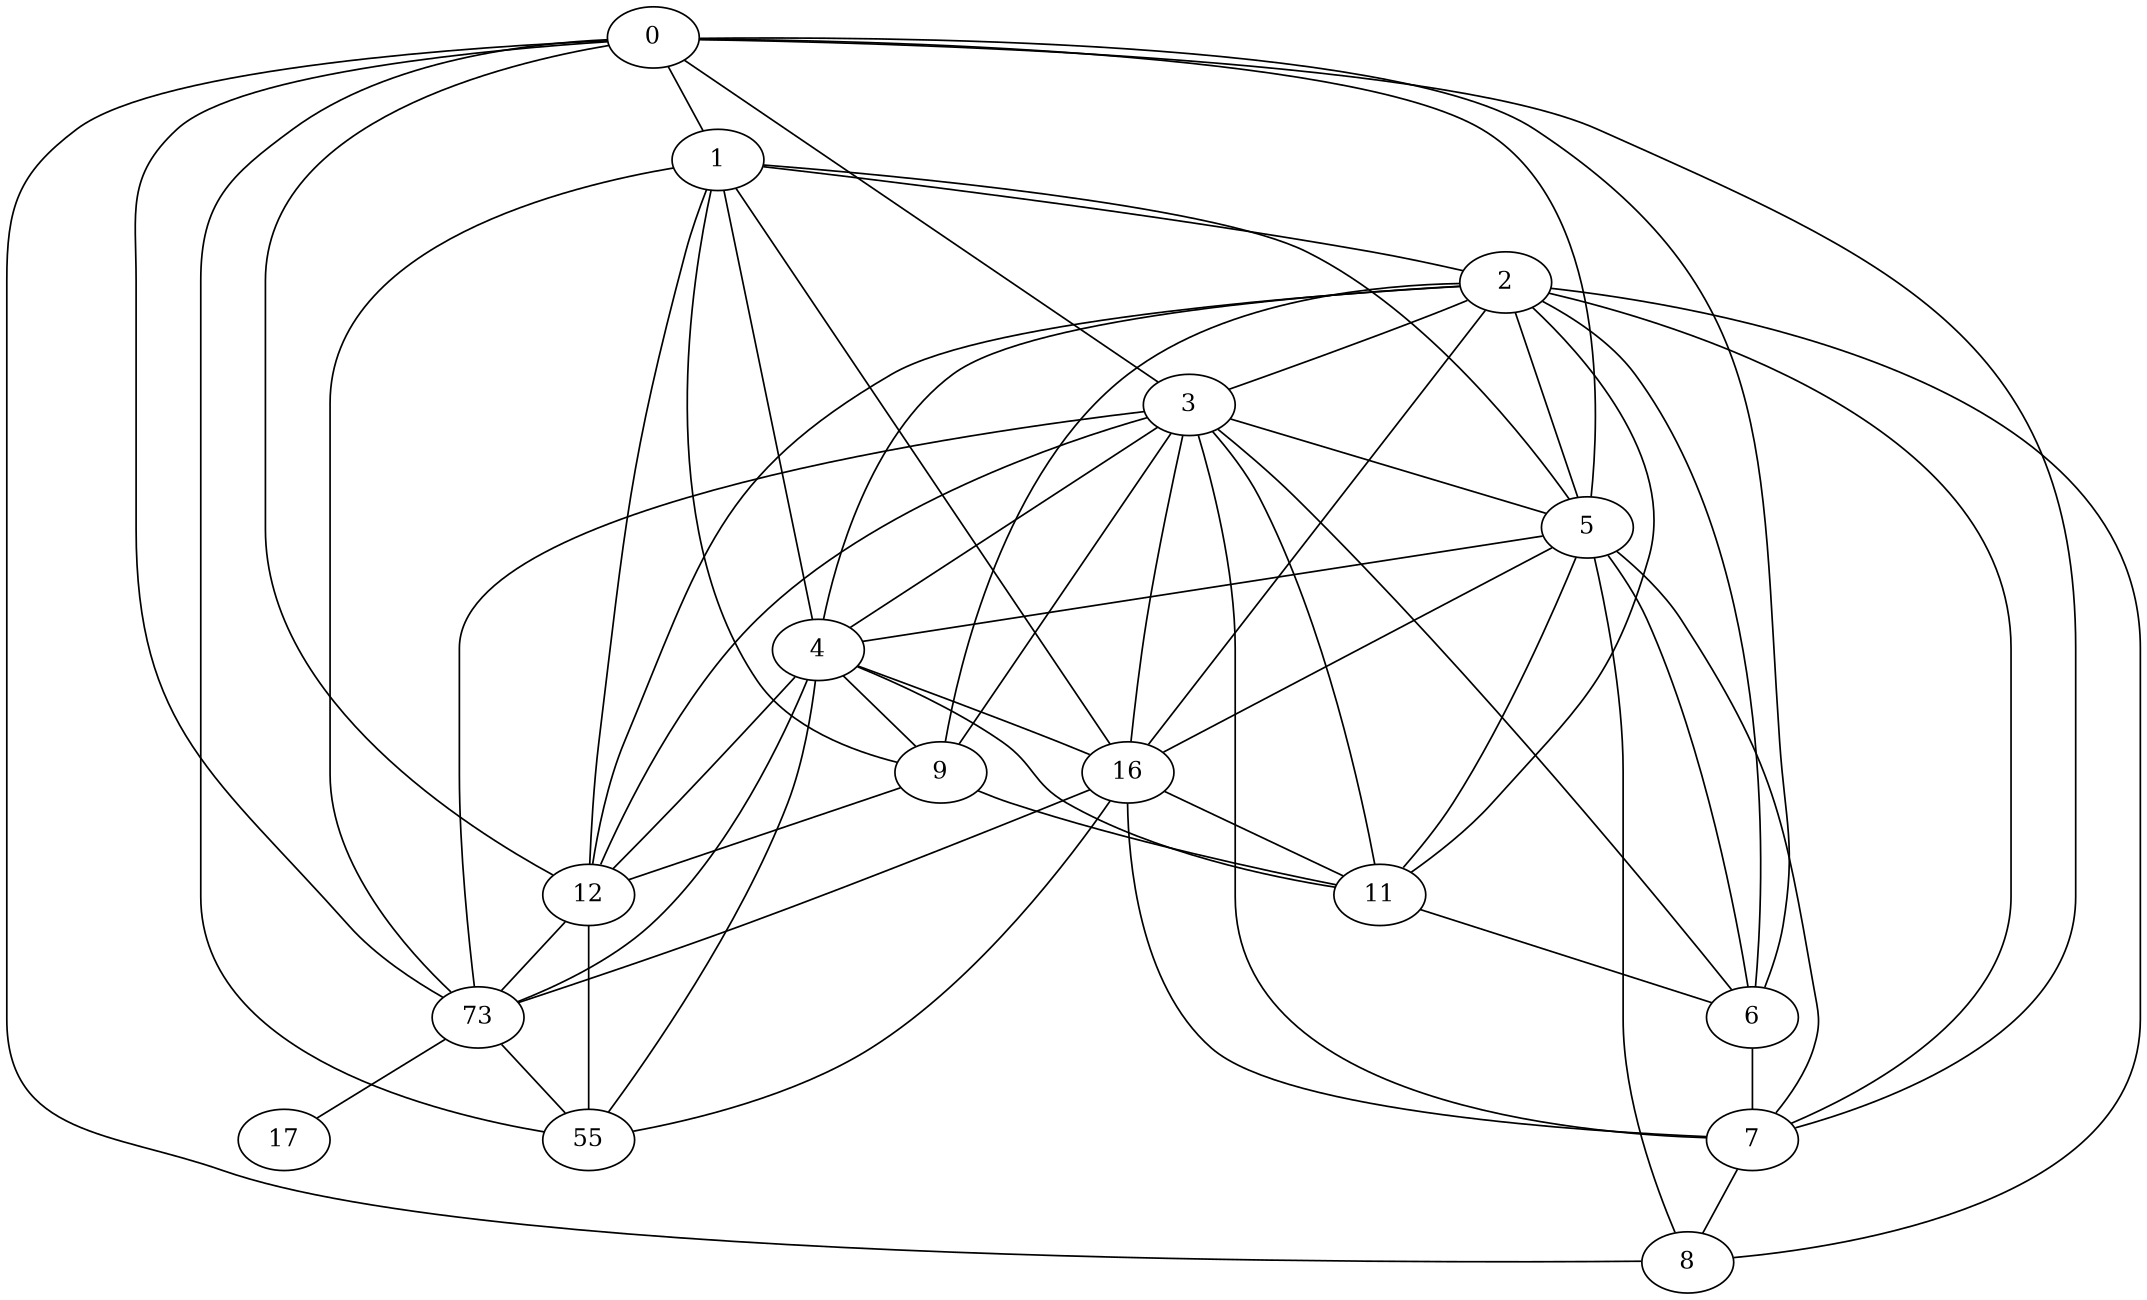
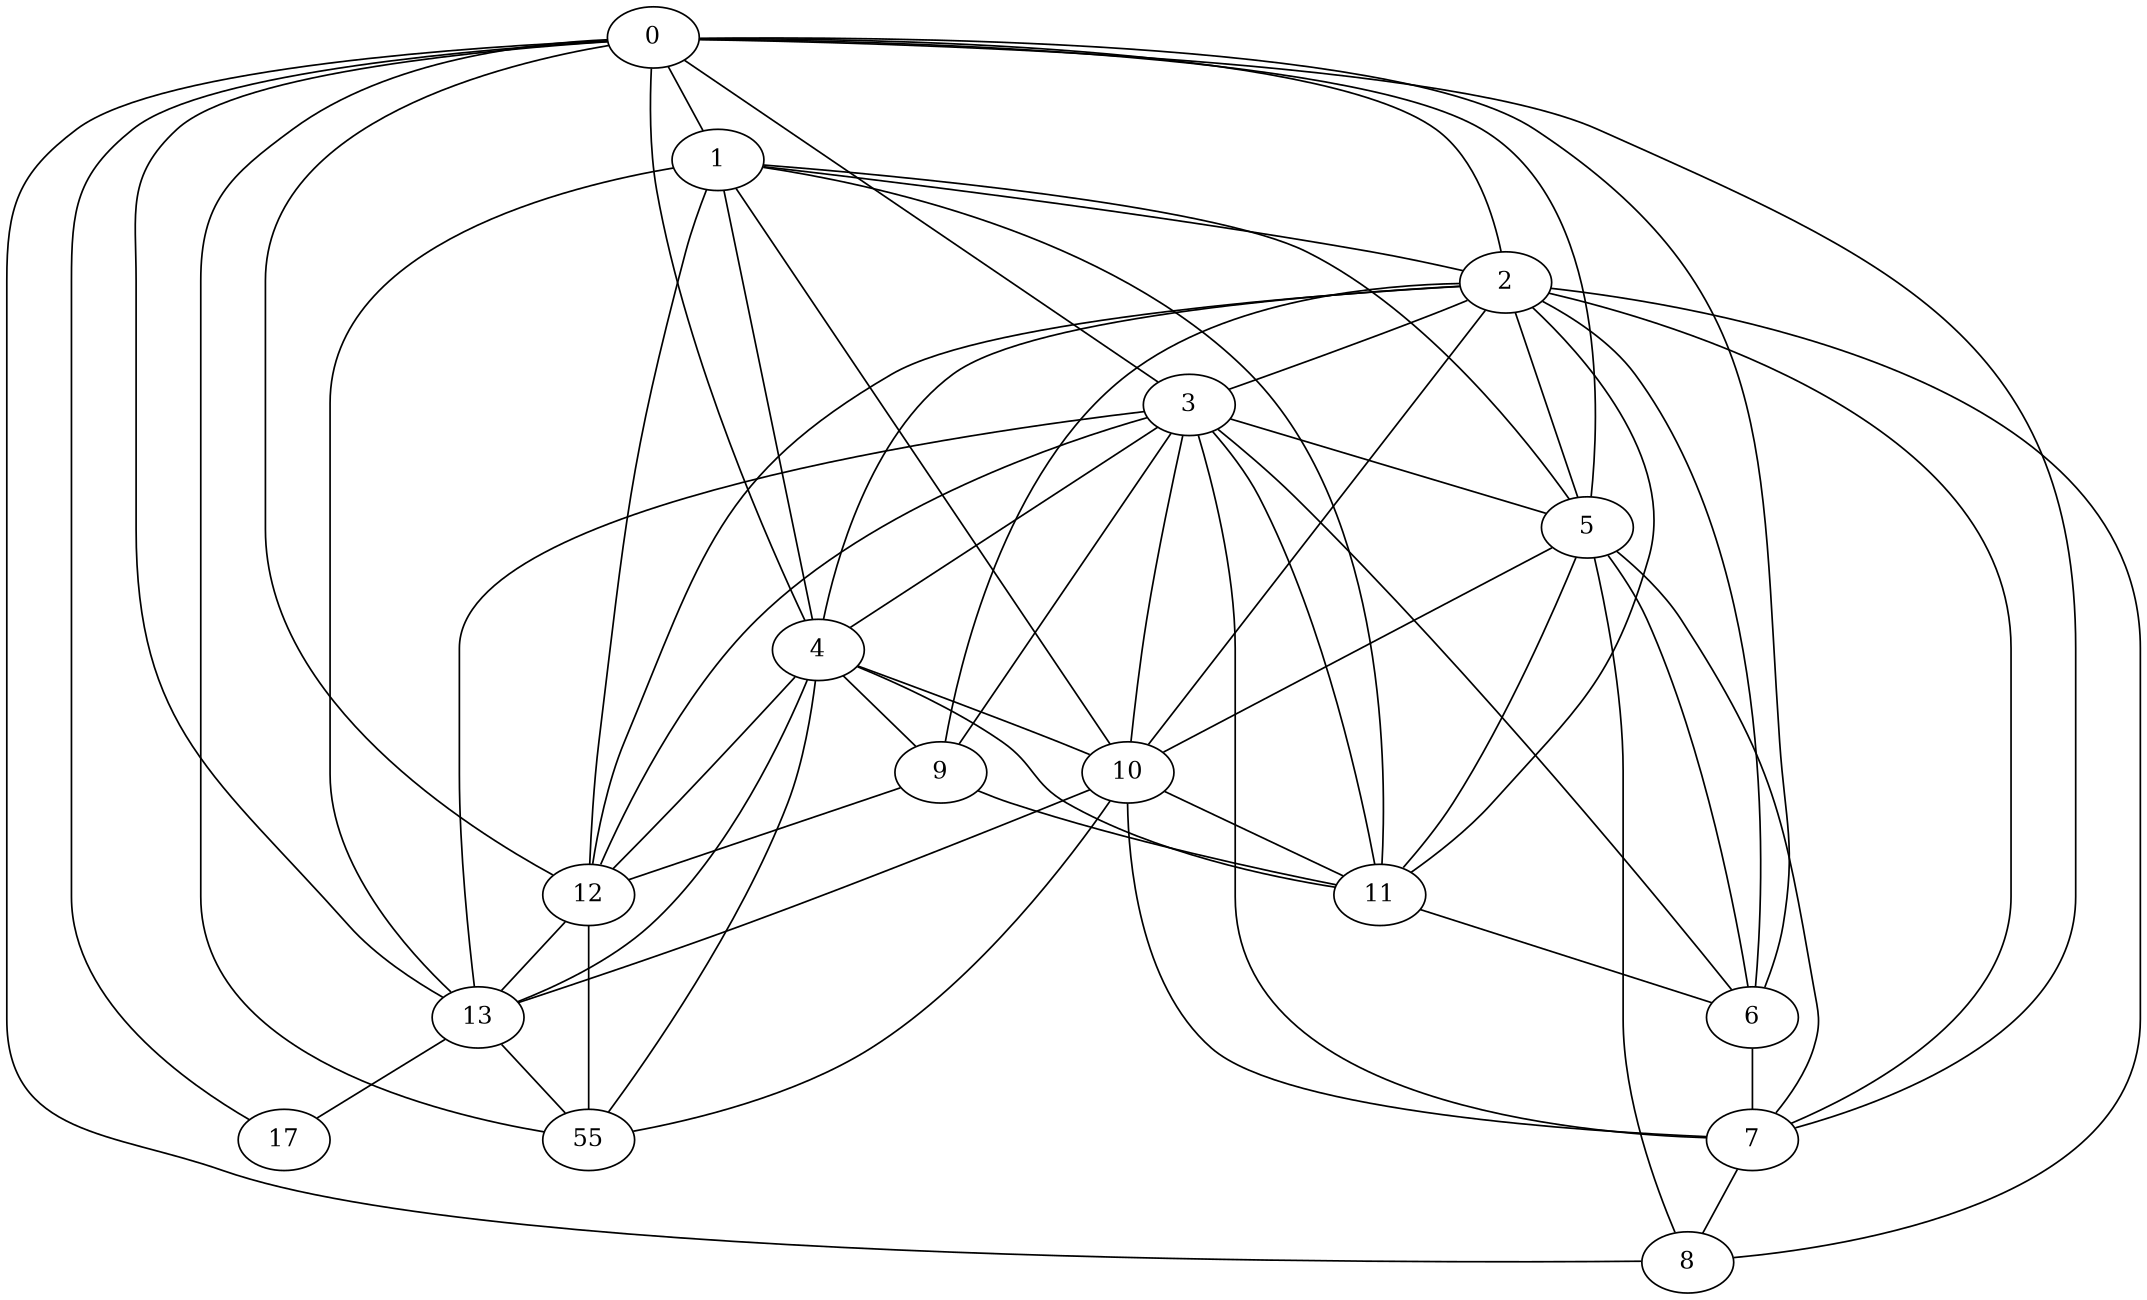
none -> (1144, 58)
none -> (71, 409)
(698, 523) -> (1244, 369)
(1203, 589) -> (698, 352)
(1128, 772) -> (1128, 772)
(478, 1017) -> (478, 1017)
